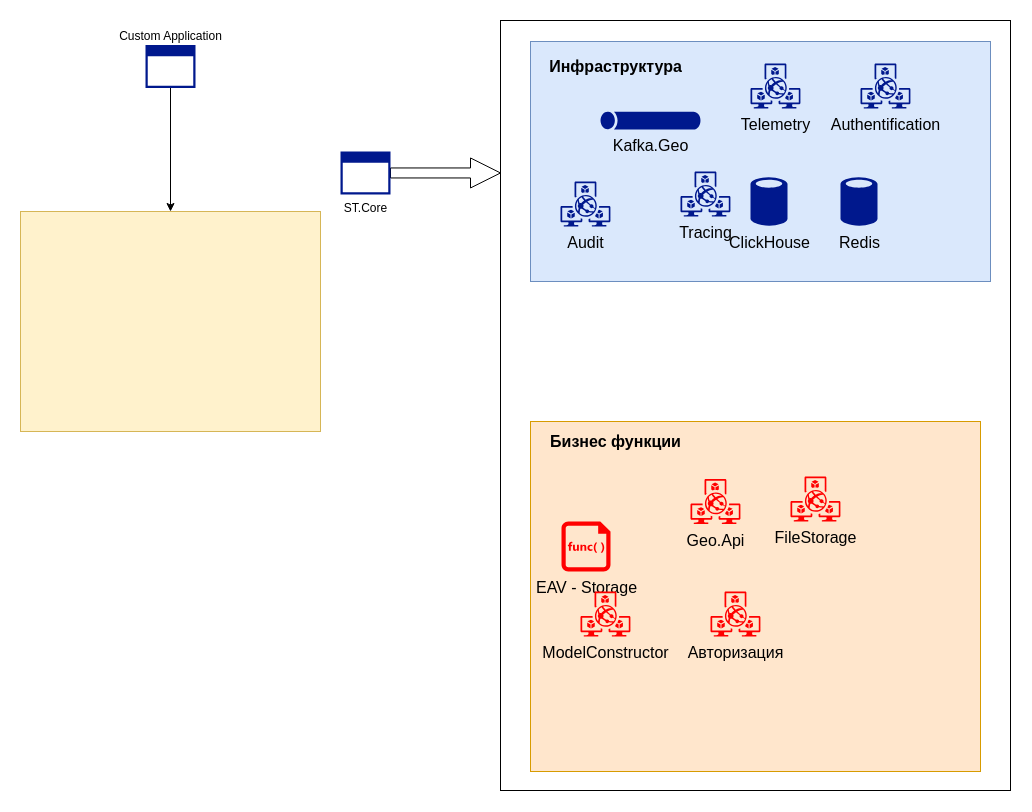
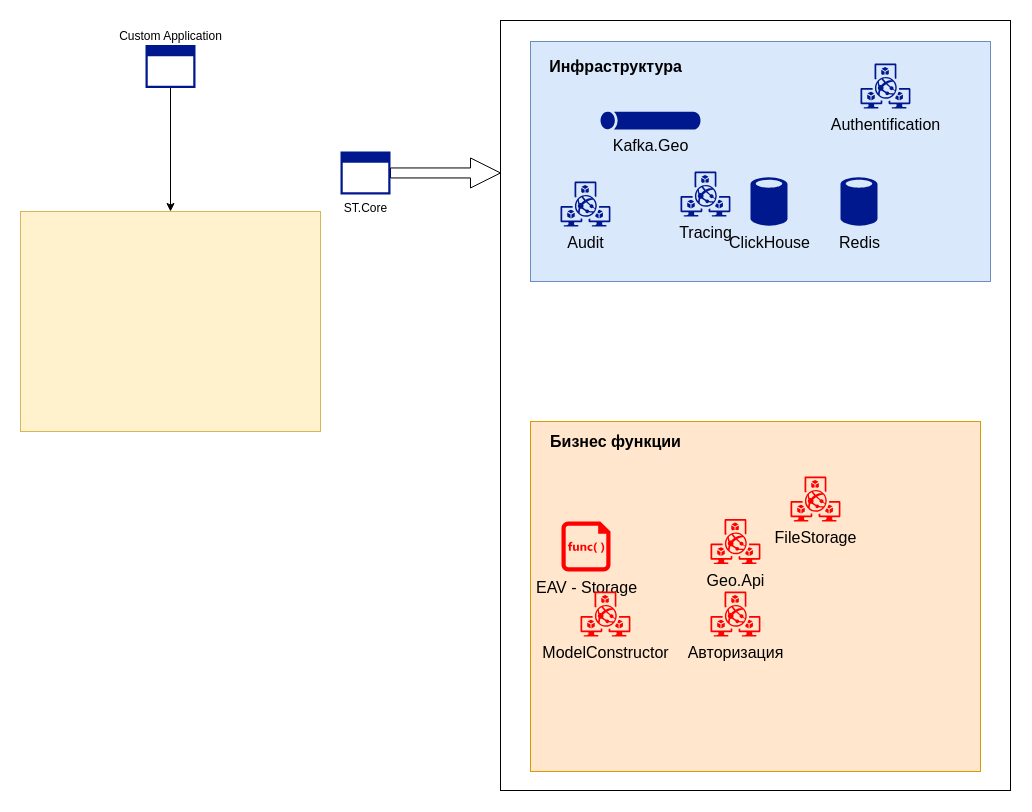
(776, 86) -> none
(716, 502) -> (736, 542)
